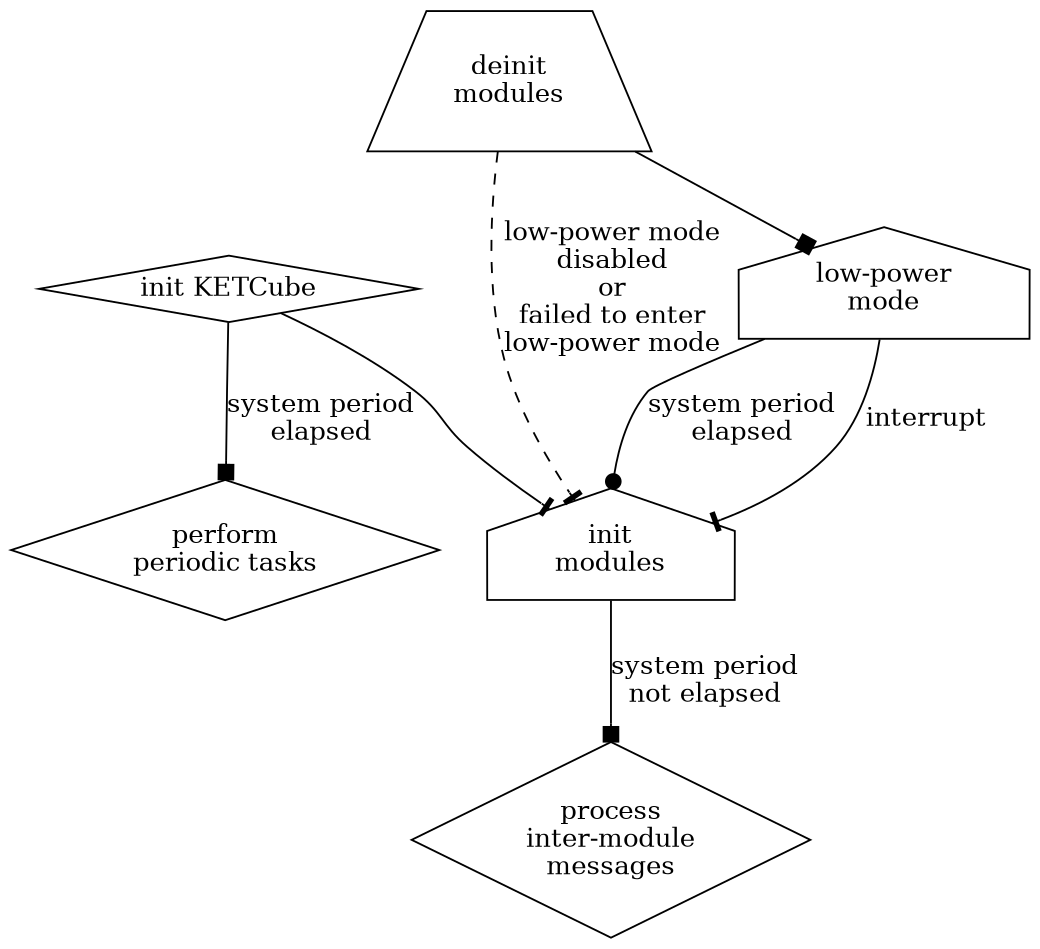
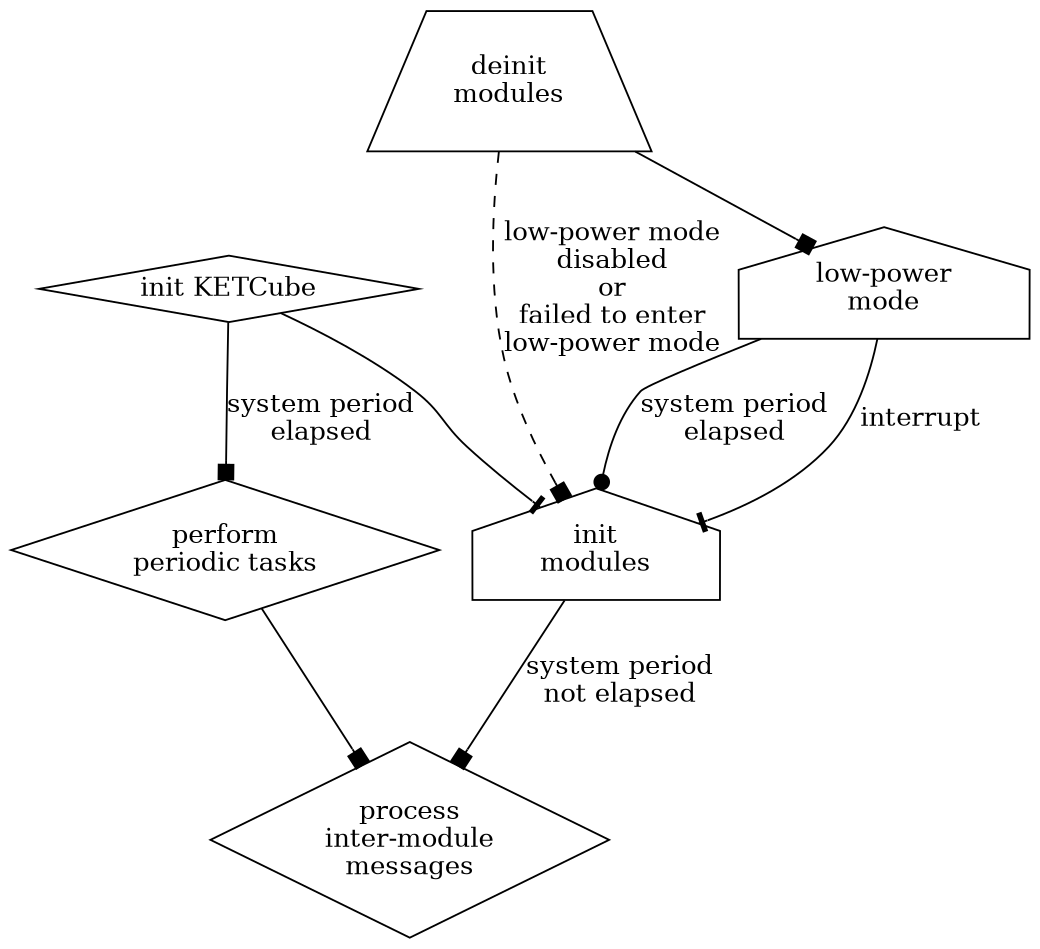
(498, 330) -> (498, 323)
none -> (307, 679)
